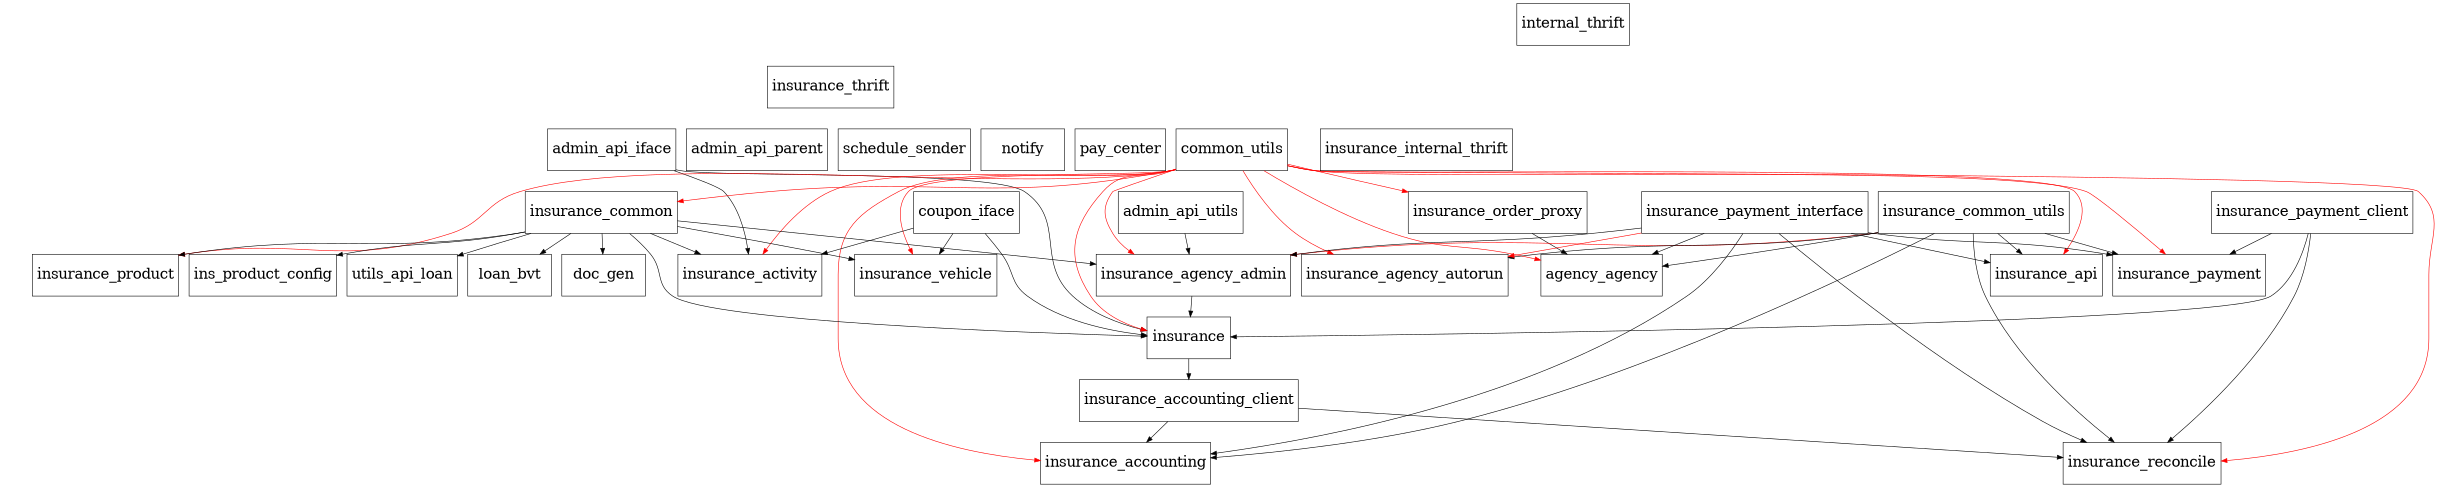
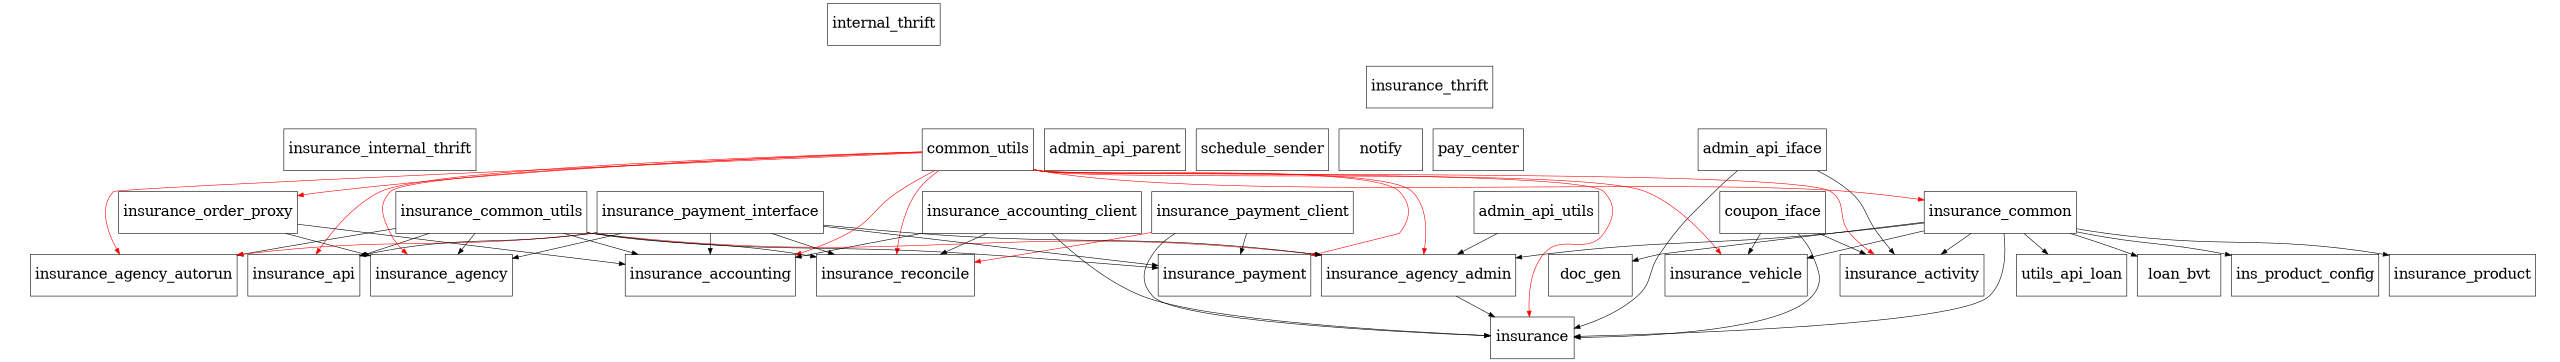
(673, 174) -> none
none -> (386, 235)
(1602, 275) -> (441, 275)
(2260, 348) -> (1062, 248)
(1189, 366) -> (1145, 297)
